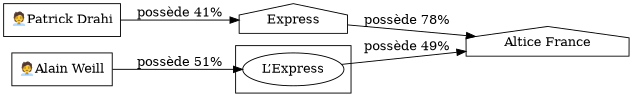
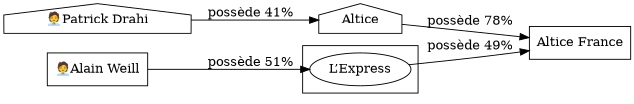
(62, 20) -> (97, 20)
(293, 20) -> (360, 20)
(548, 43) -> (580, 43)
